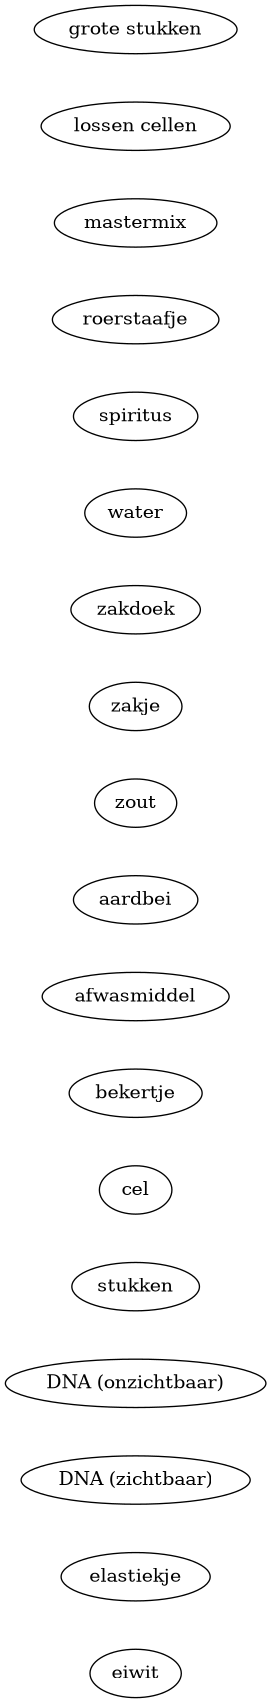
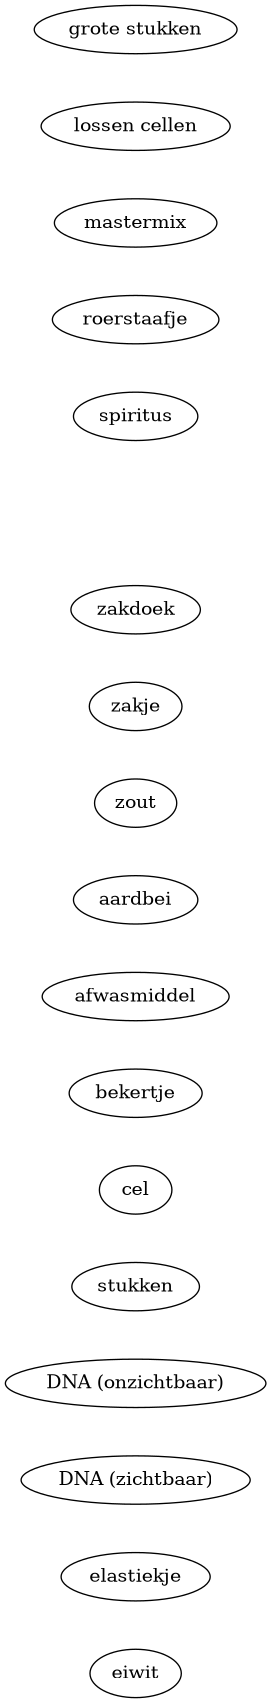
(136, 513) -> none
